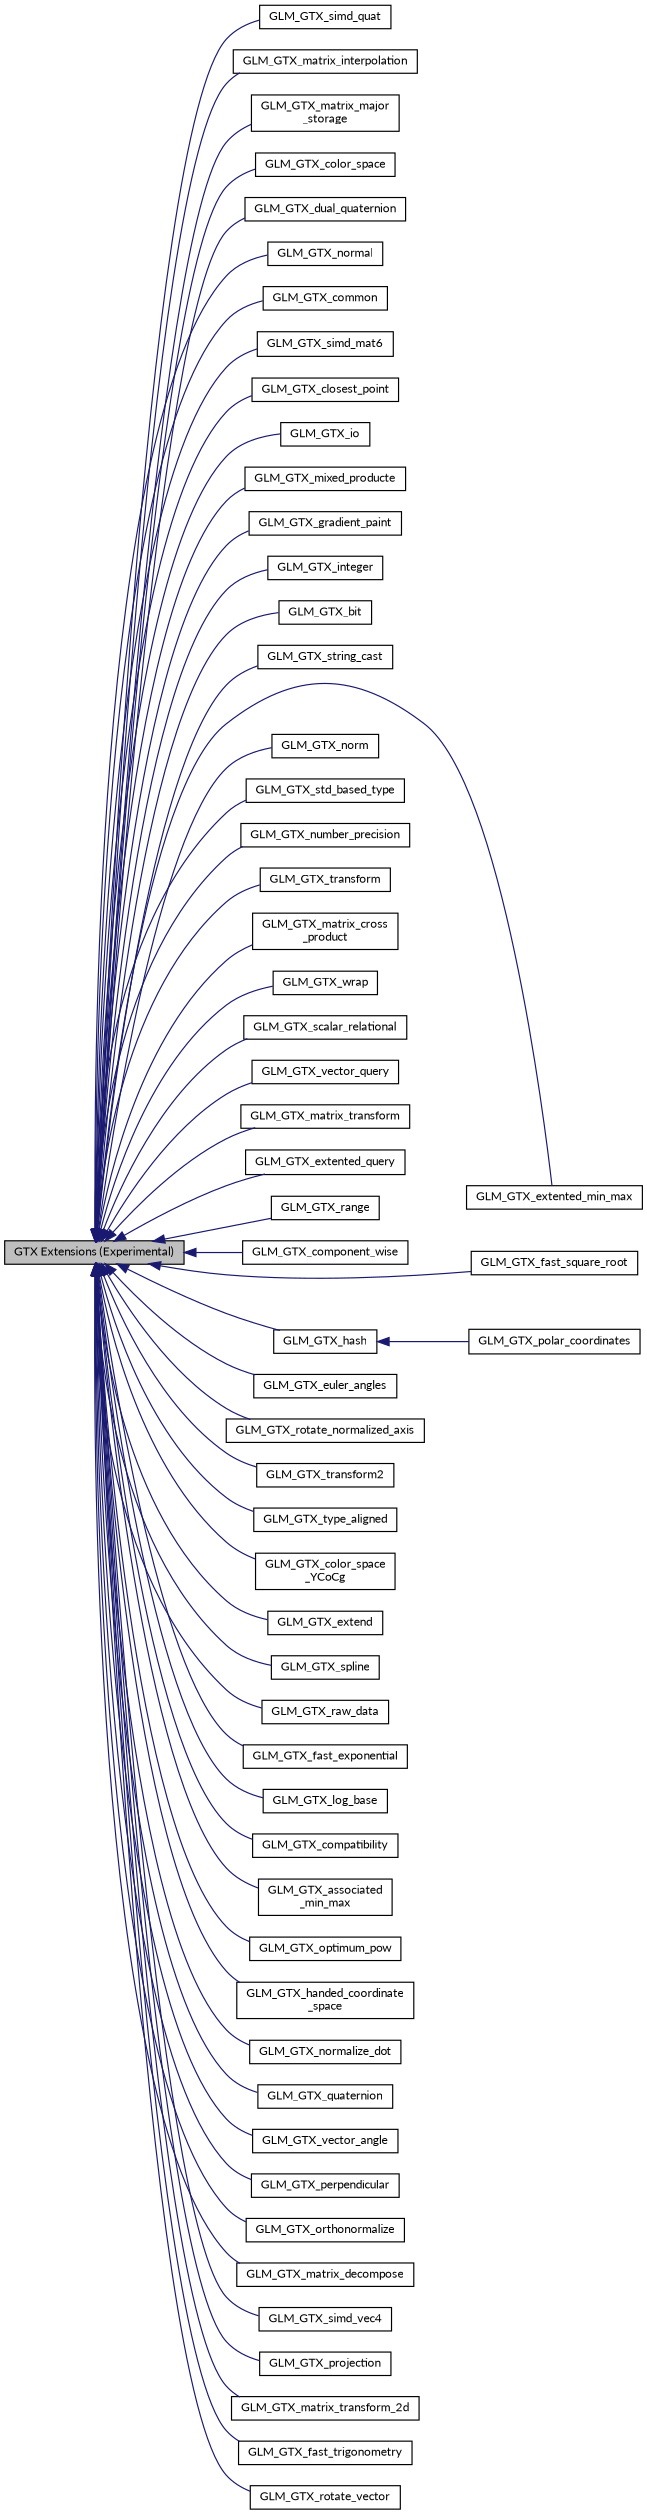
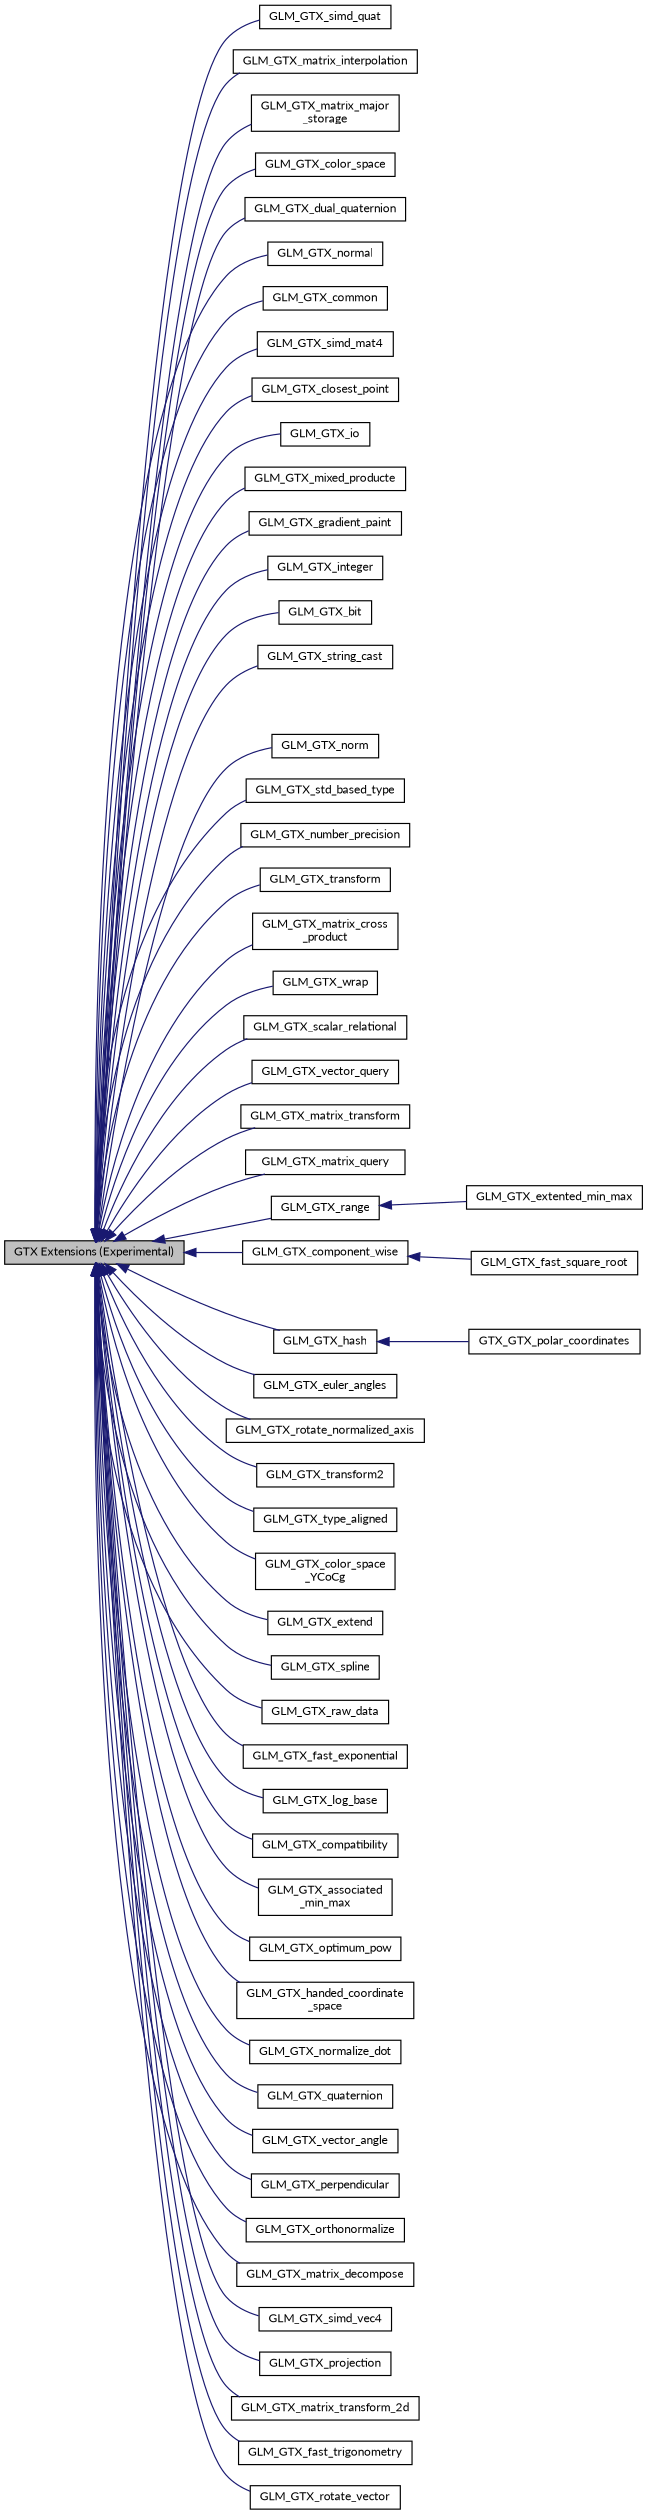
(325, 344) -> (325, 344)
(304, 686) -> (429, 1203)
(325, 1162) -> (325, 1162)
(316, 1278) -> (446, 1258)
(554, 1342) -> (554, 1342)
